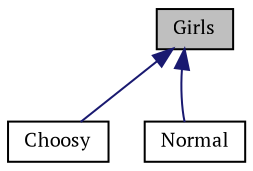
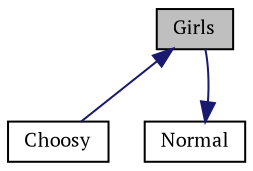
(182, 96) -> (208, 76)
